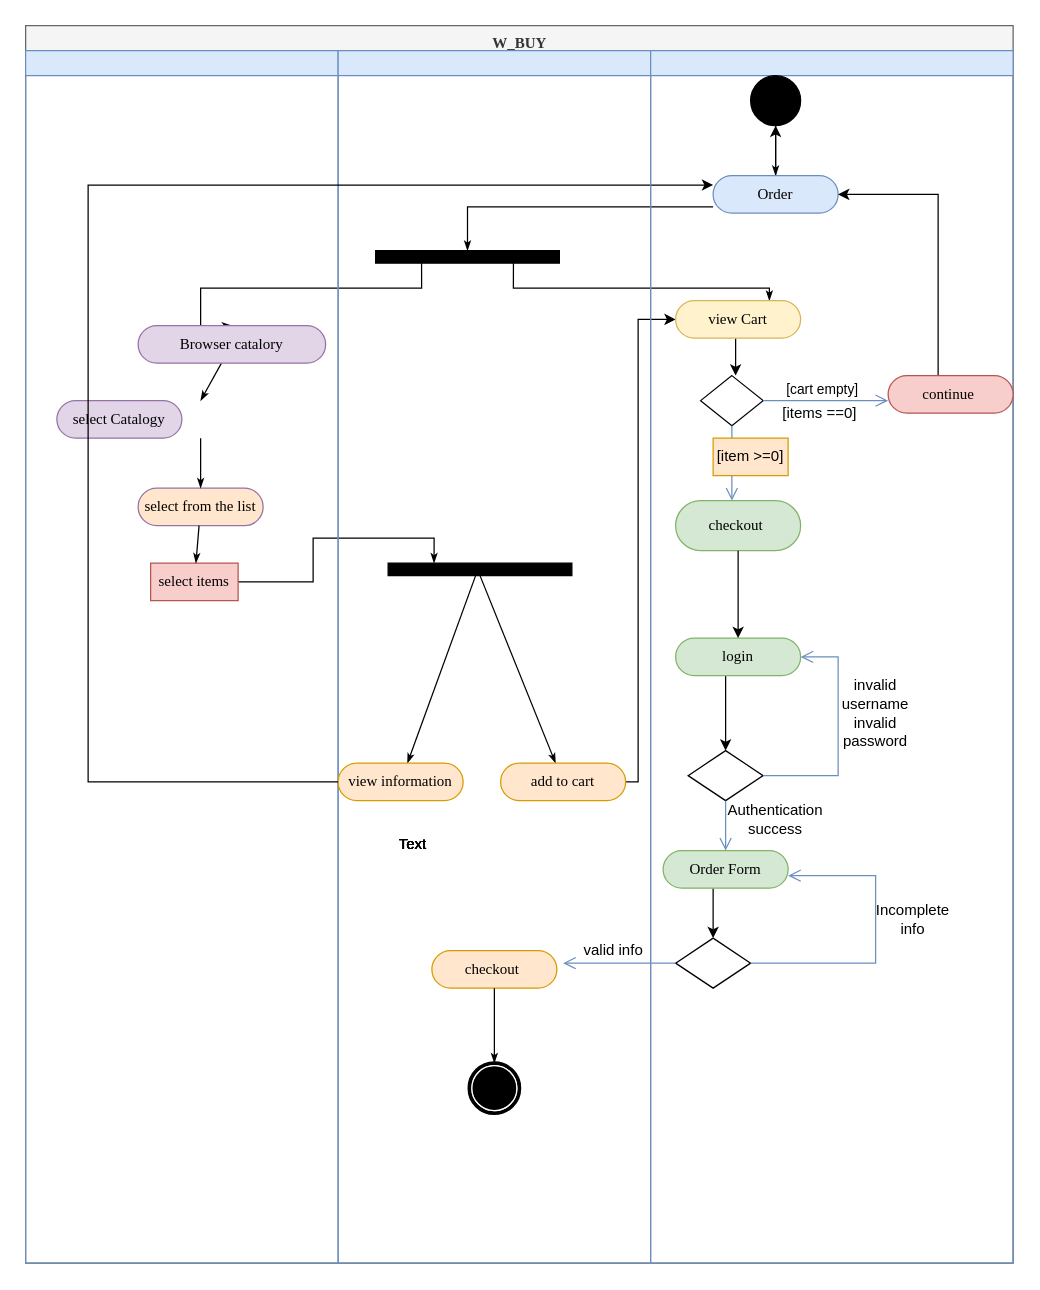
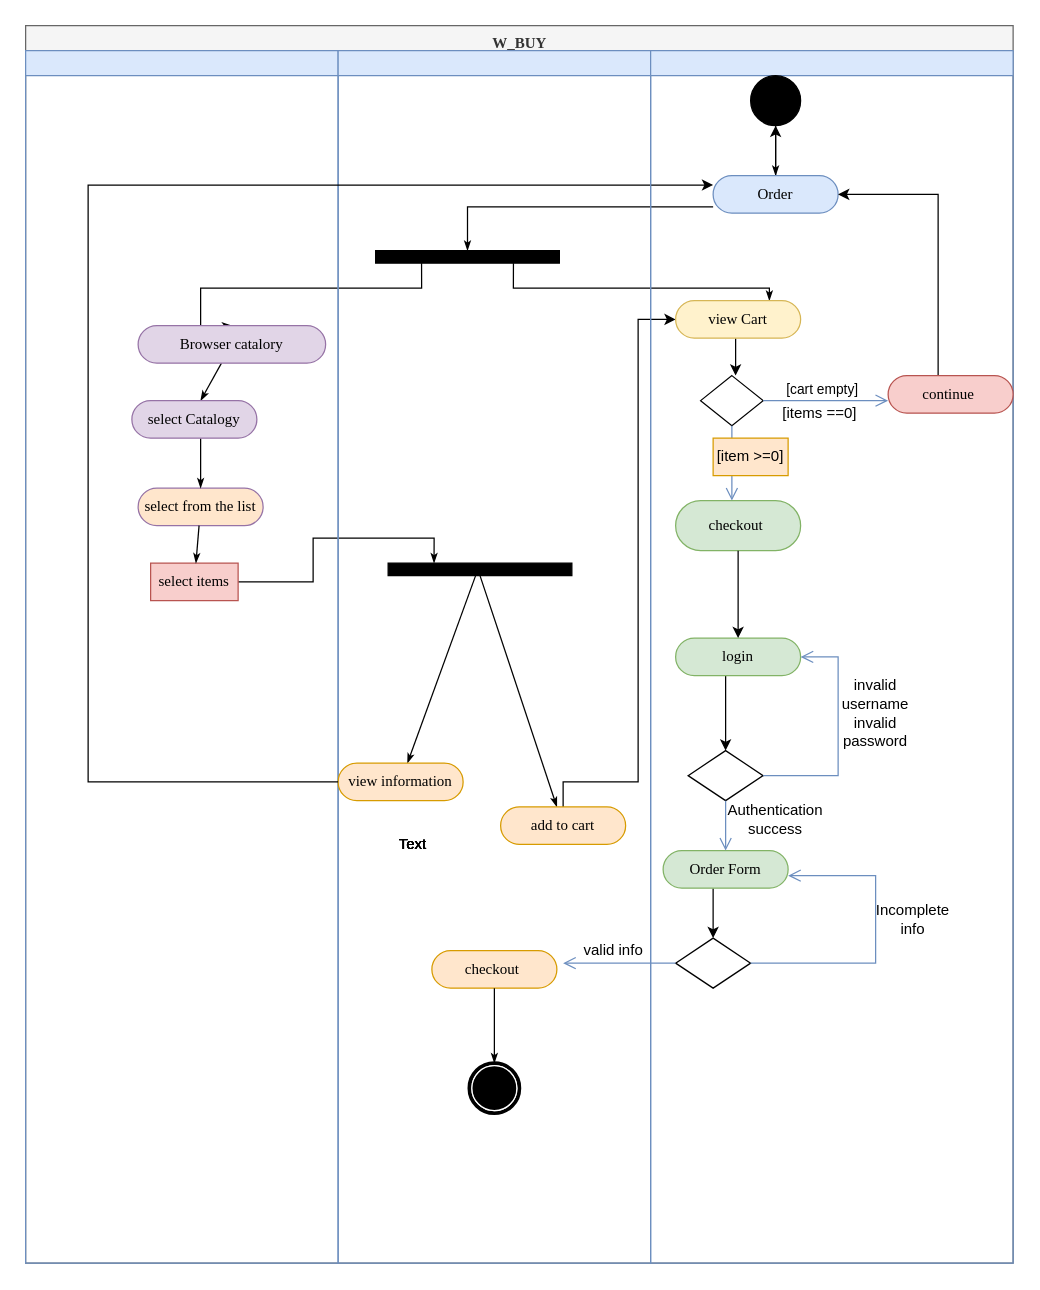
(119, 419) -> (194, 419)
(563, 782) -> (563, 826)
